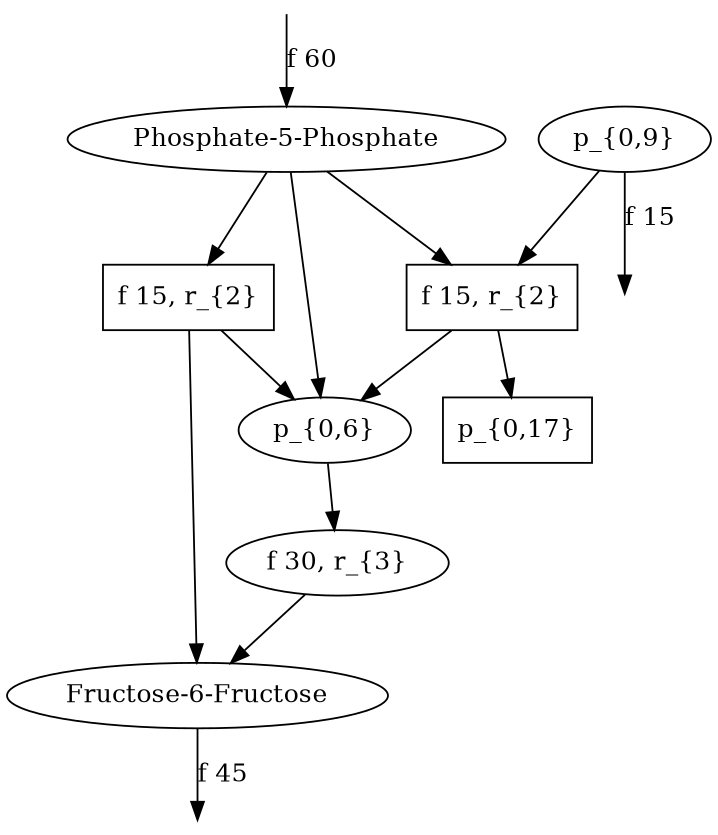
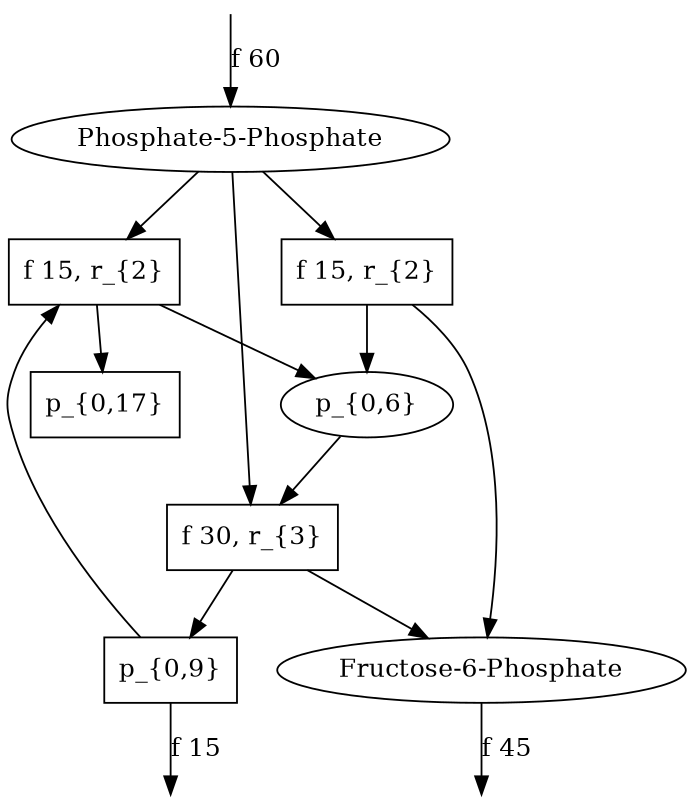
(625, 139) -> (171, 670)
(304, 275) -> (241, 329)
(338, 563) -> (252, 537)
none -> (216, 596)
(198, 696) -> (482, 670)
